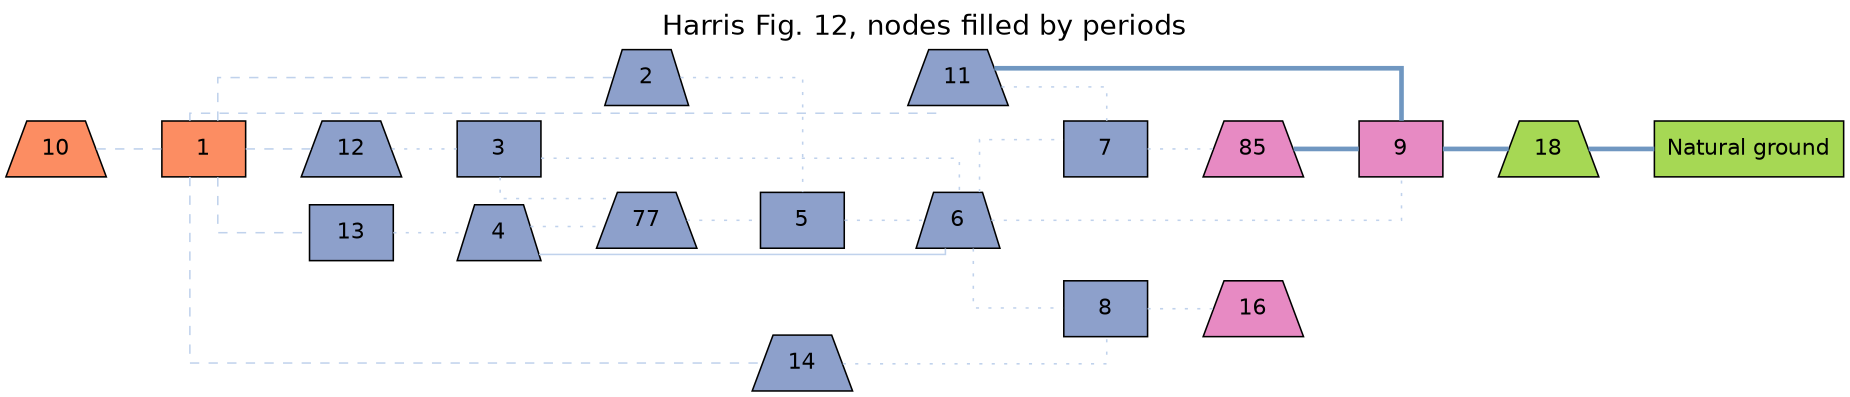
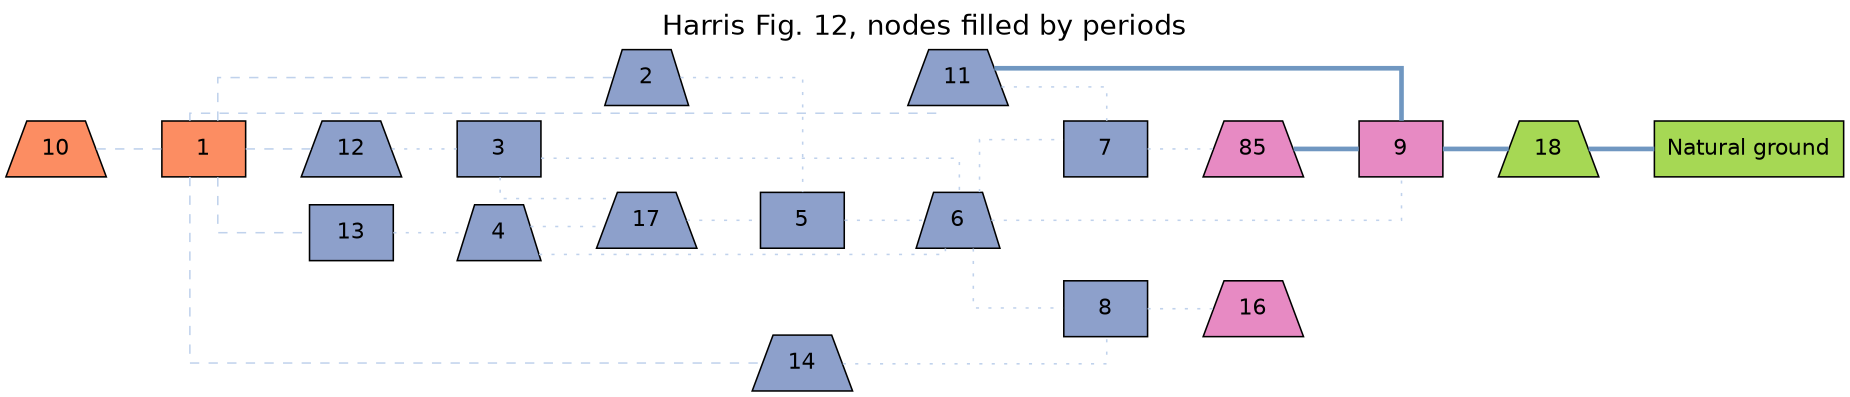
(647, 220) -> (647, 220)
(745, 254) -> (745, 254)
